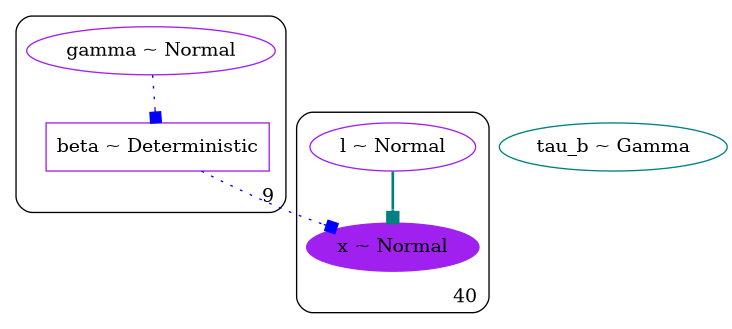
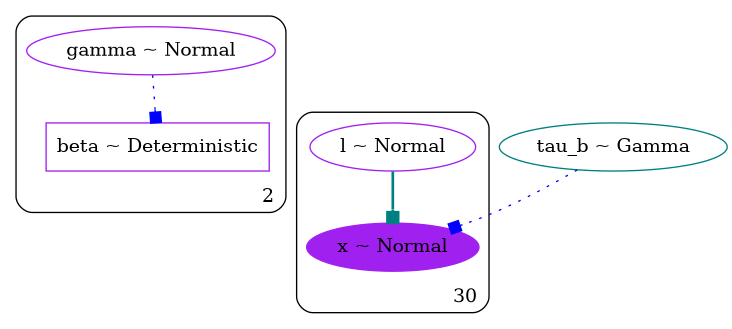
(269, 197) -> (269, 197)
(262, 200) -> (521, 200)
(466, 297) -> (466, 297)
